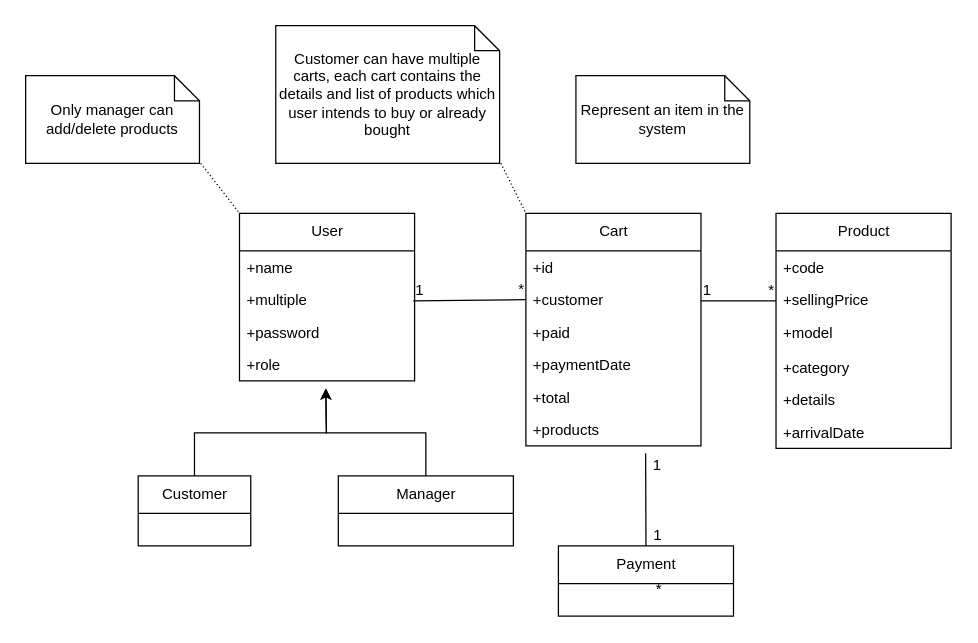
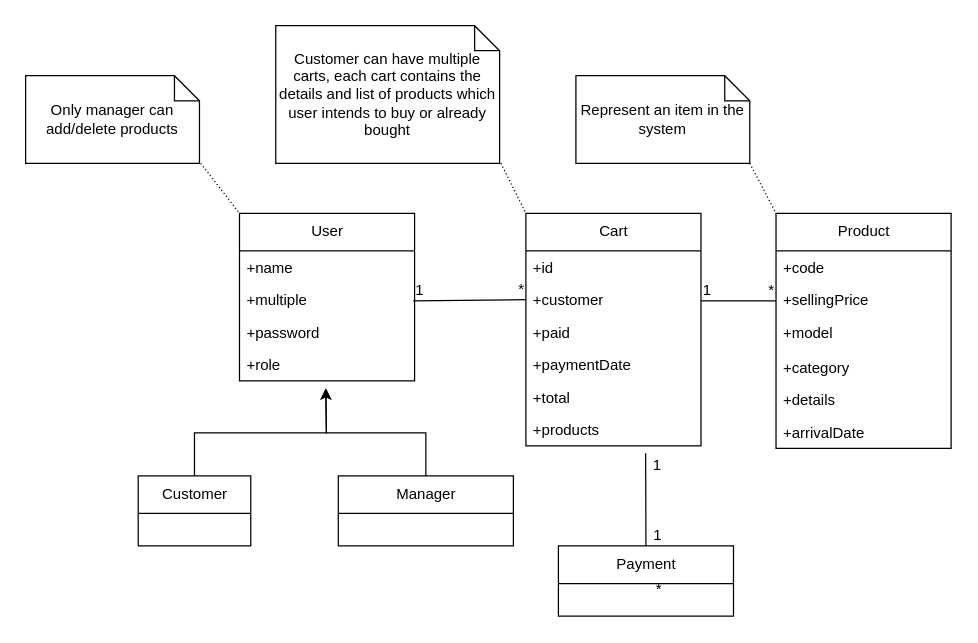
none -> (763, 188)
